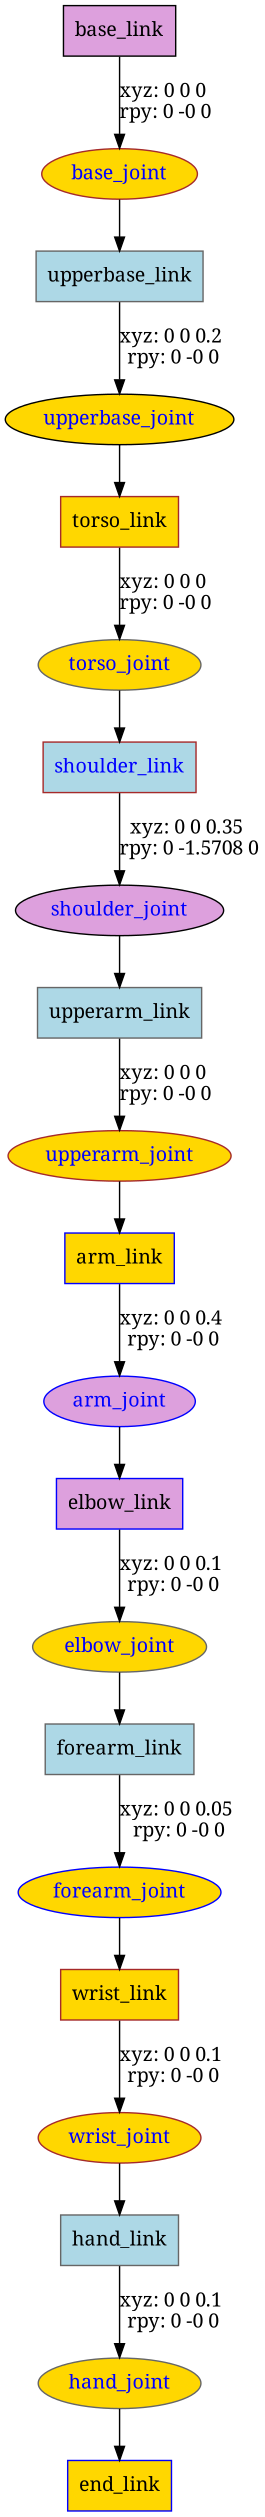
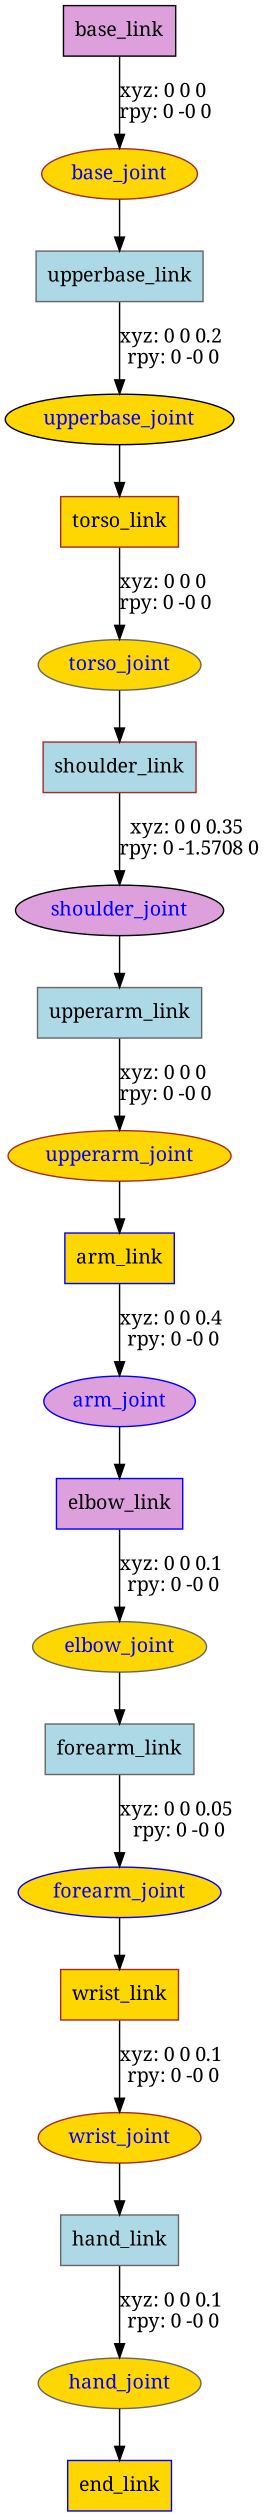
(120, 767) -> (120, 767)
